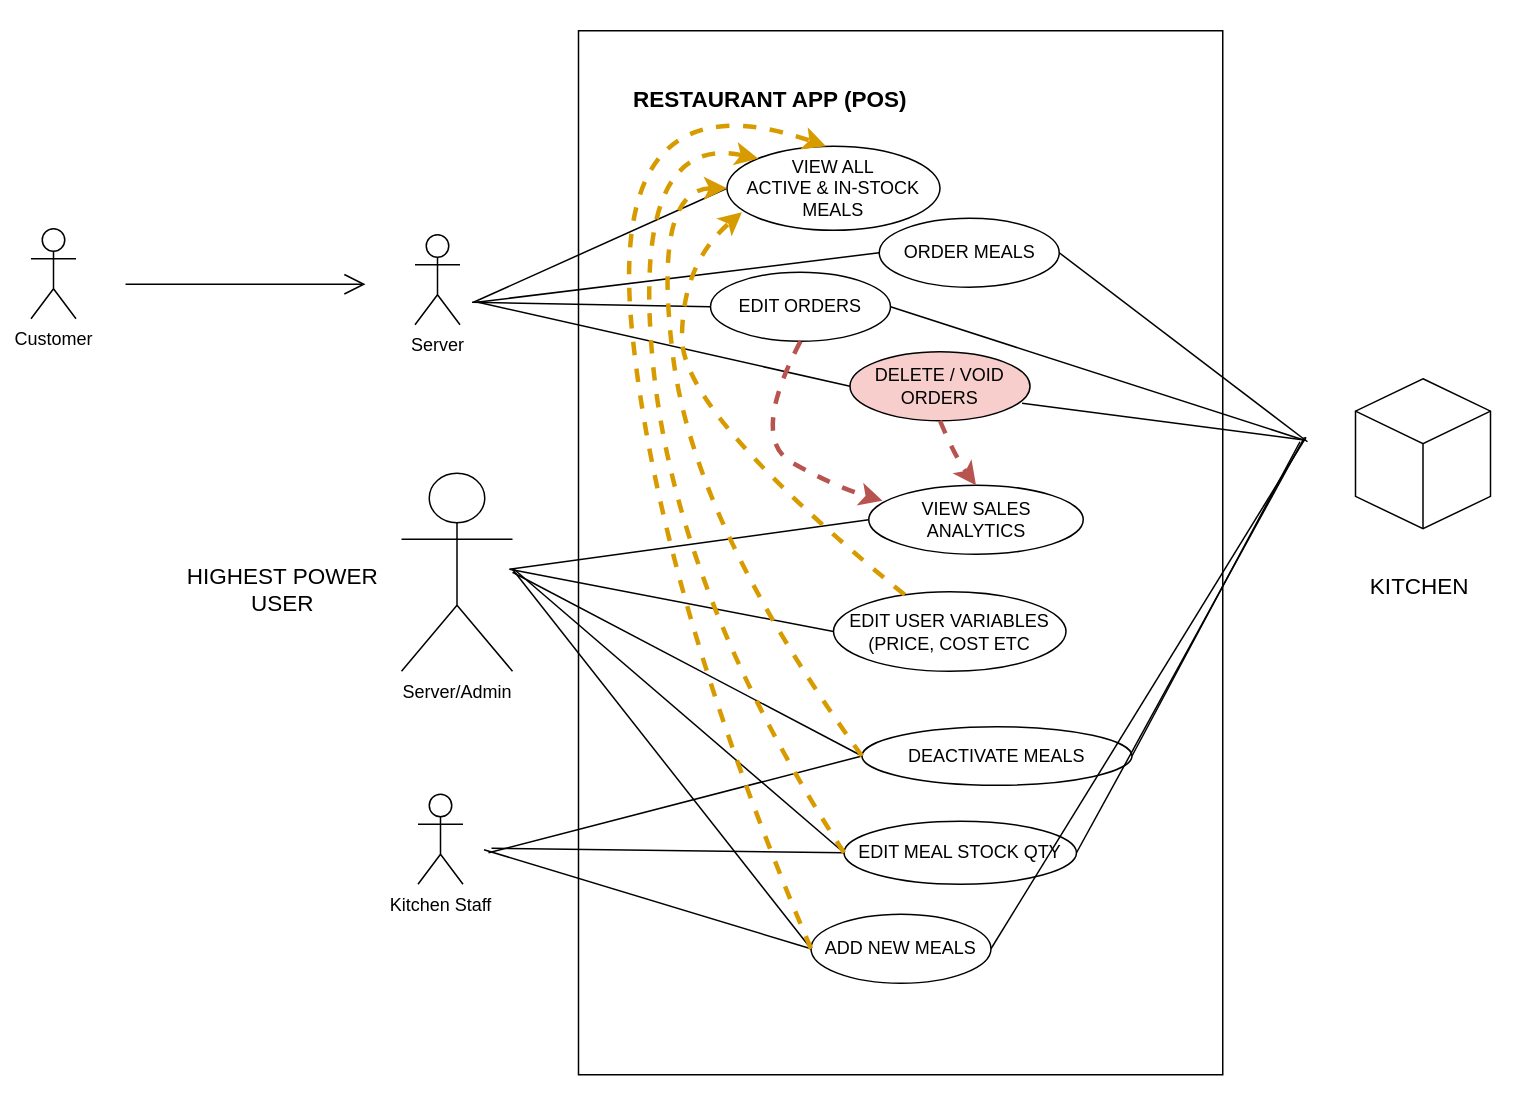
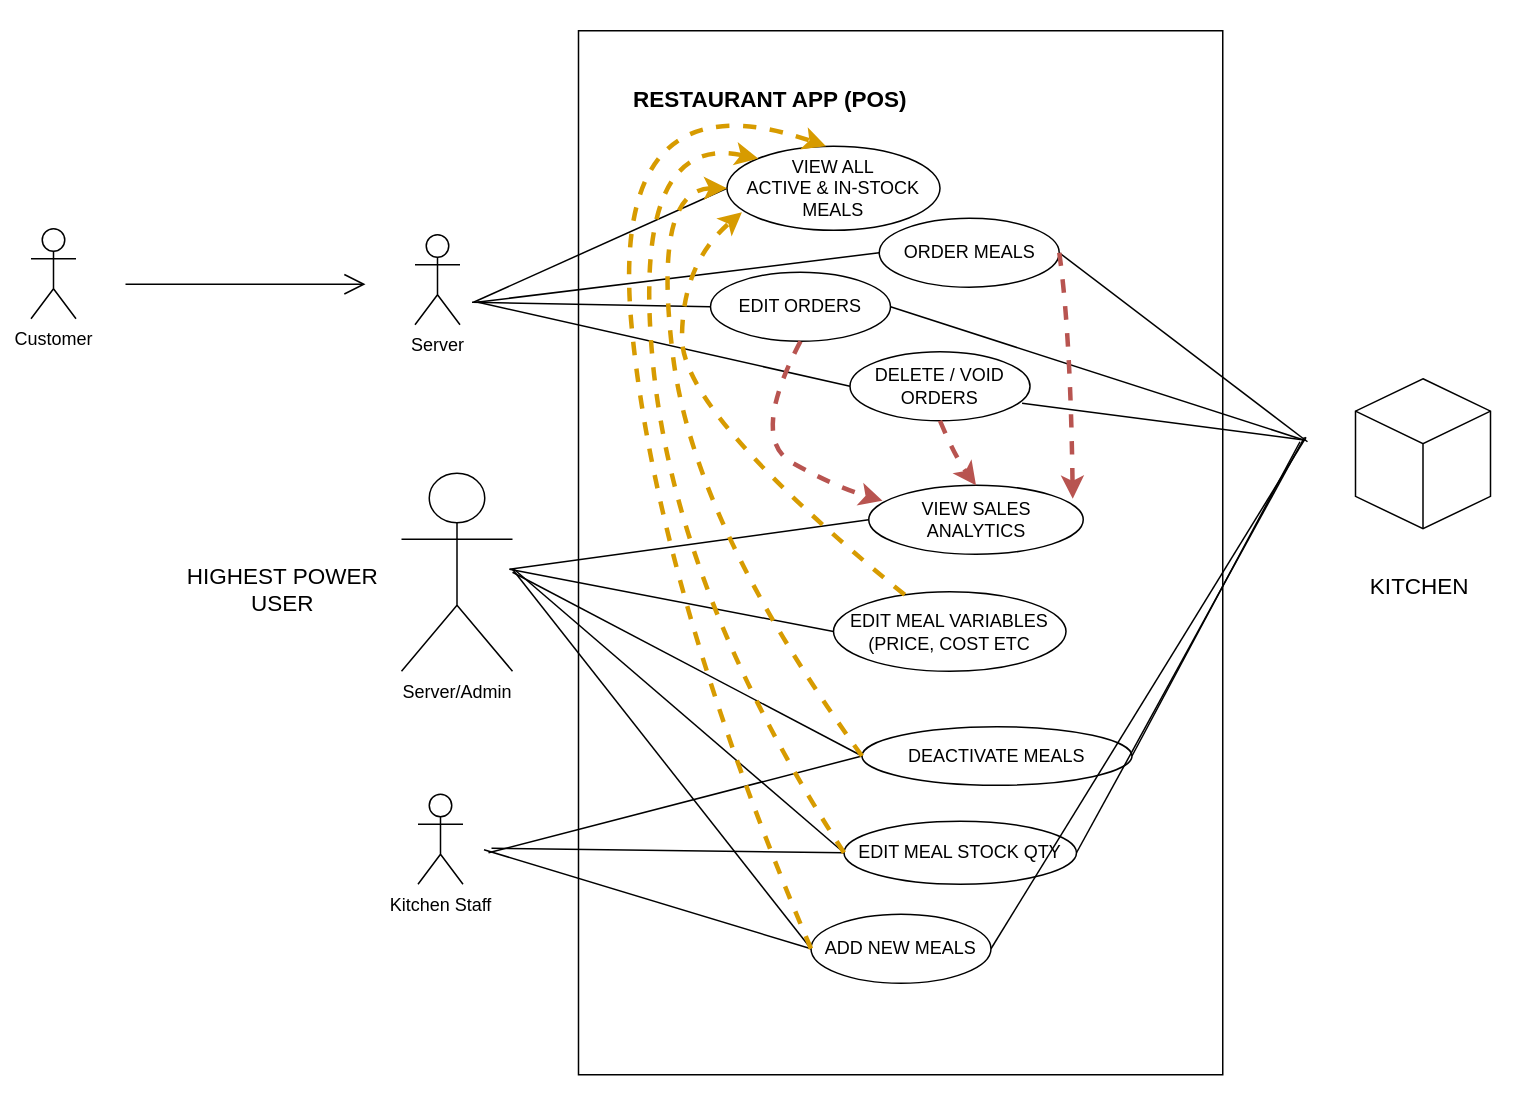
none -> (1067, 339)
(940, 386) -> (940, 386)
(950, 632) -> (950, 632)
